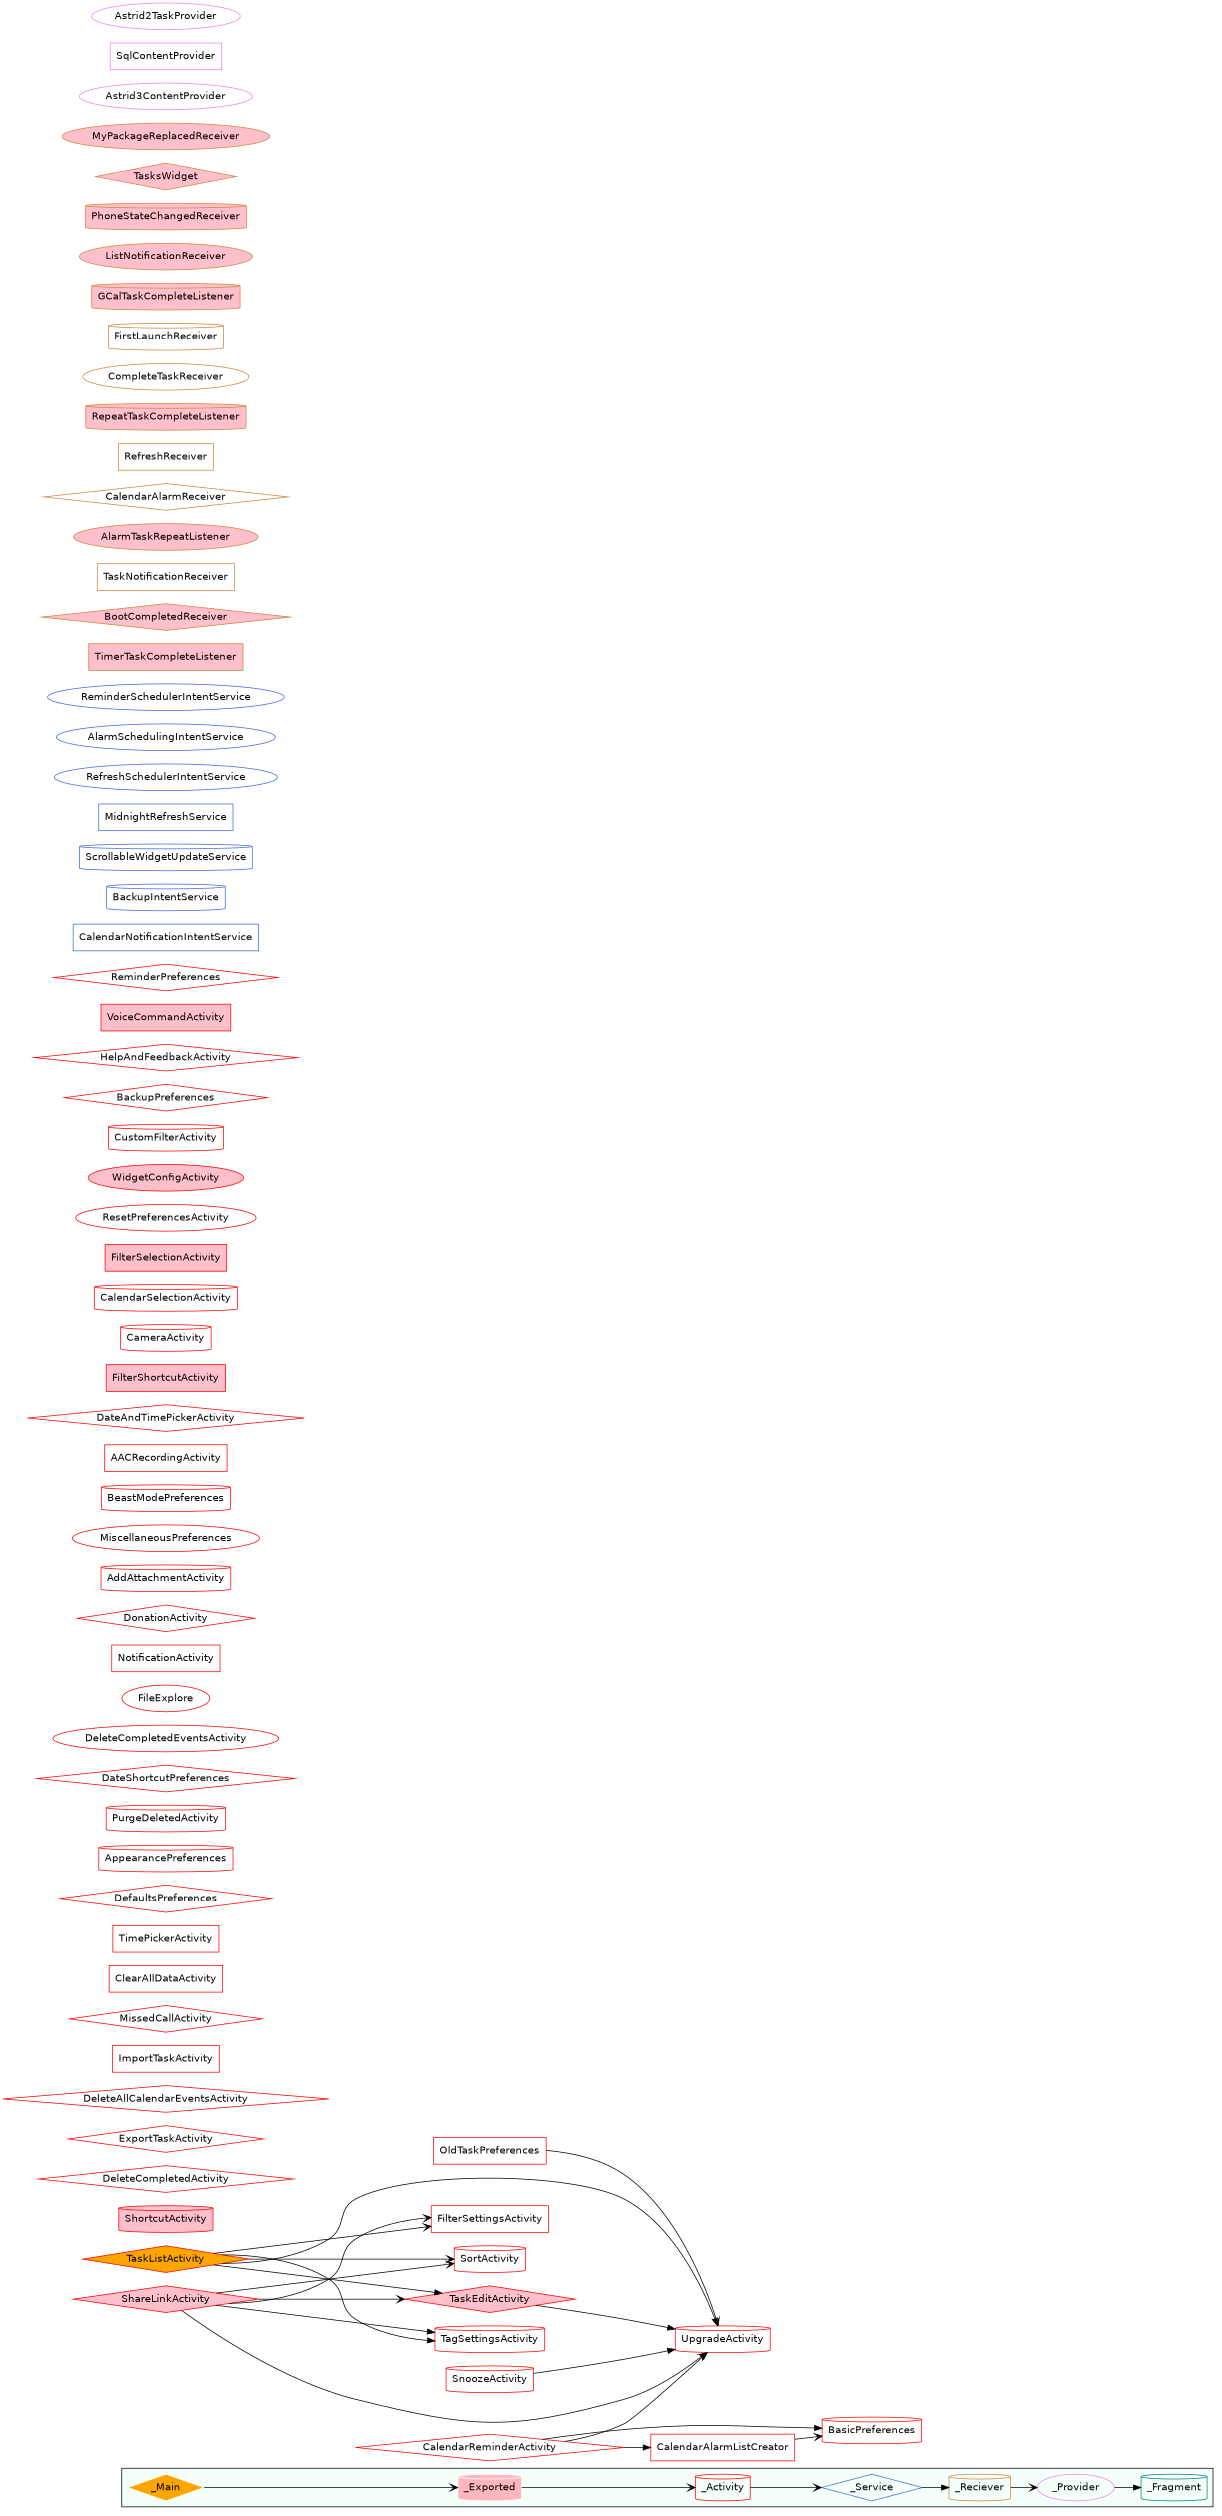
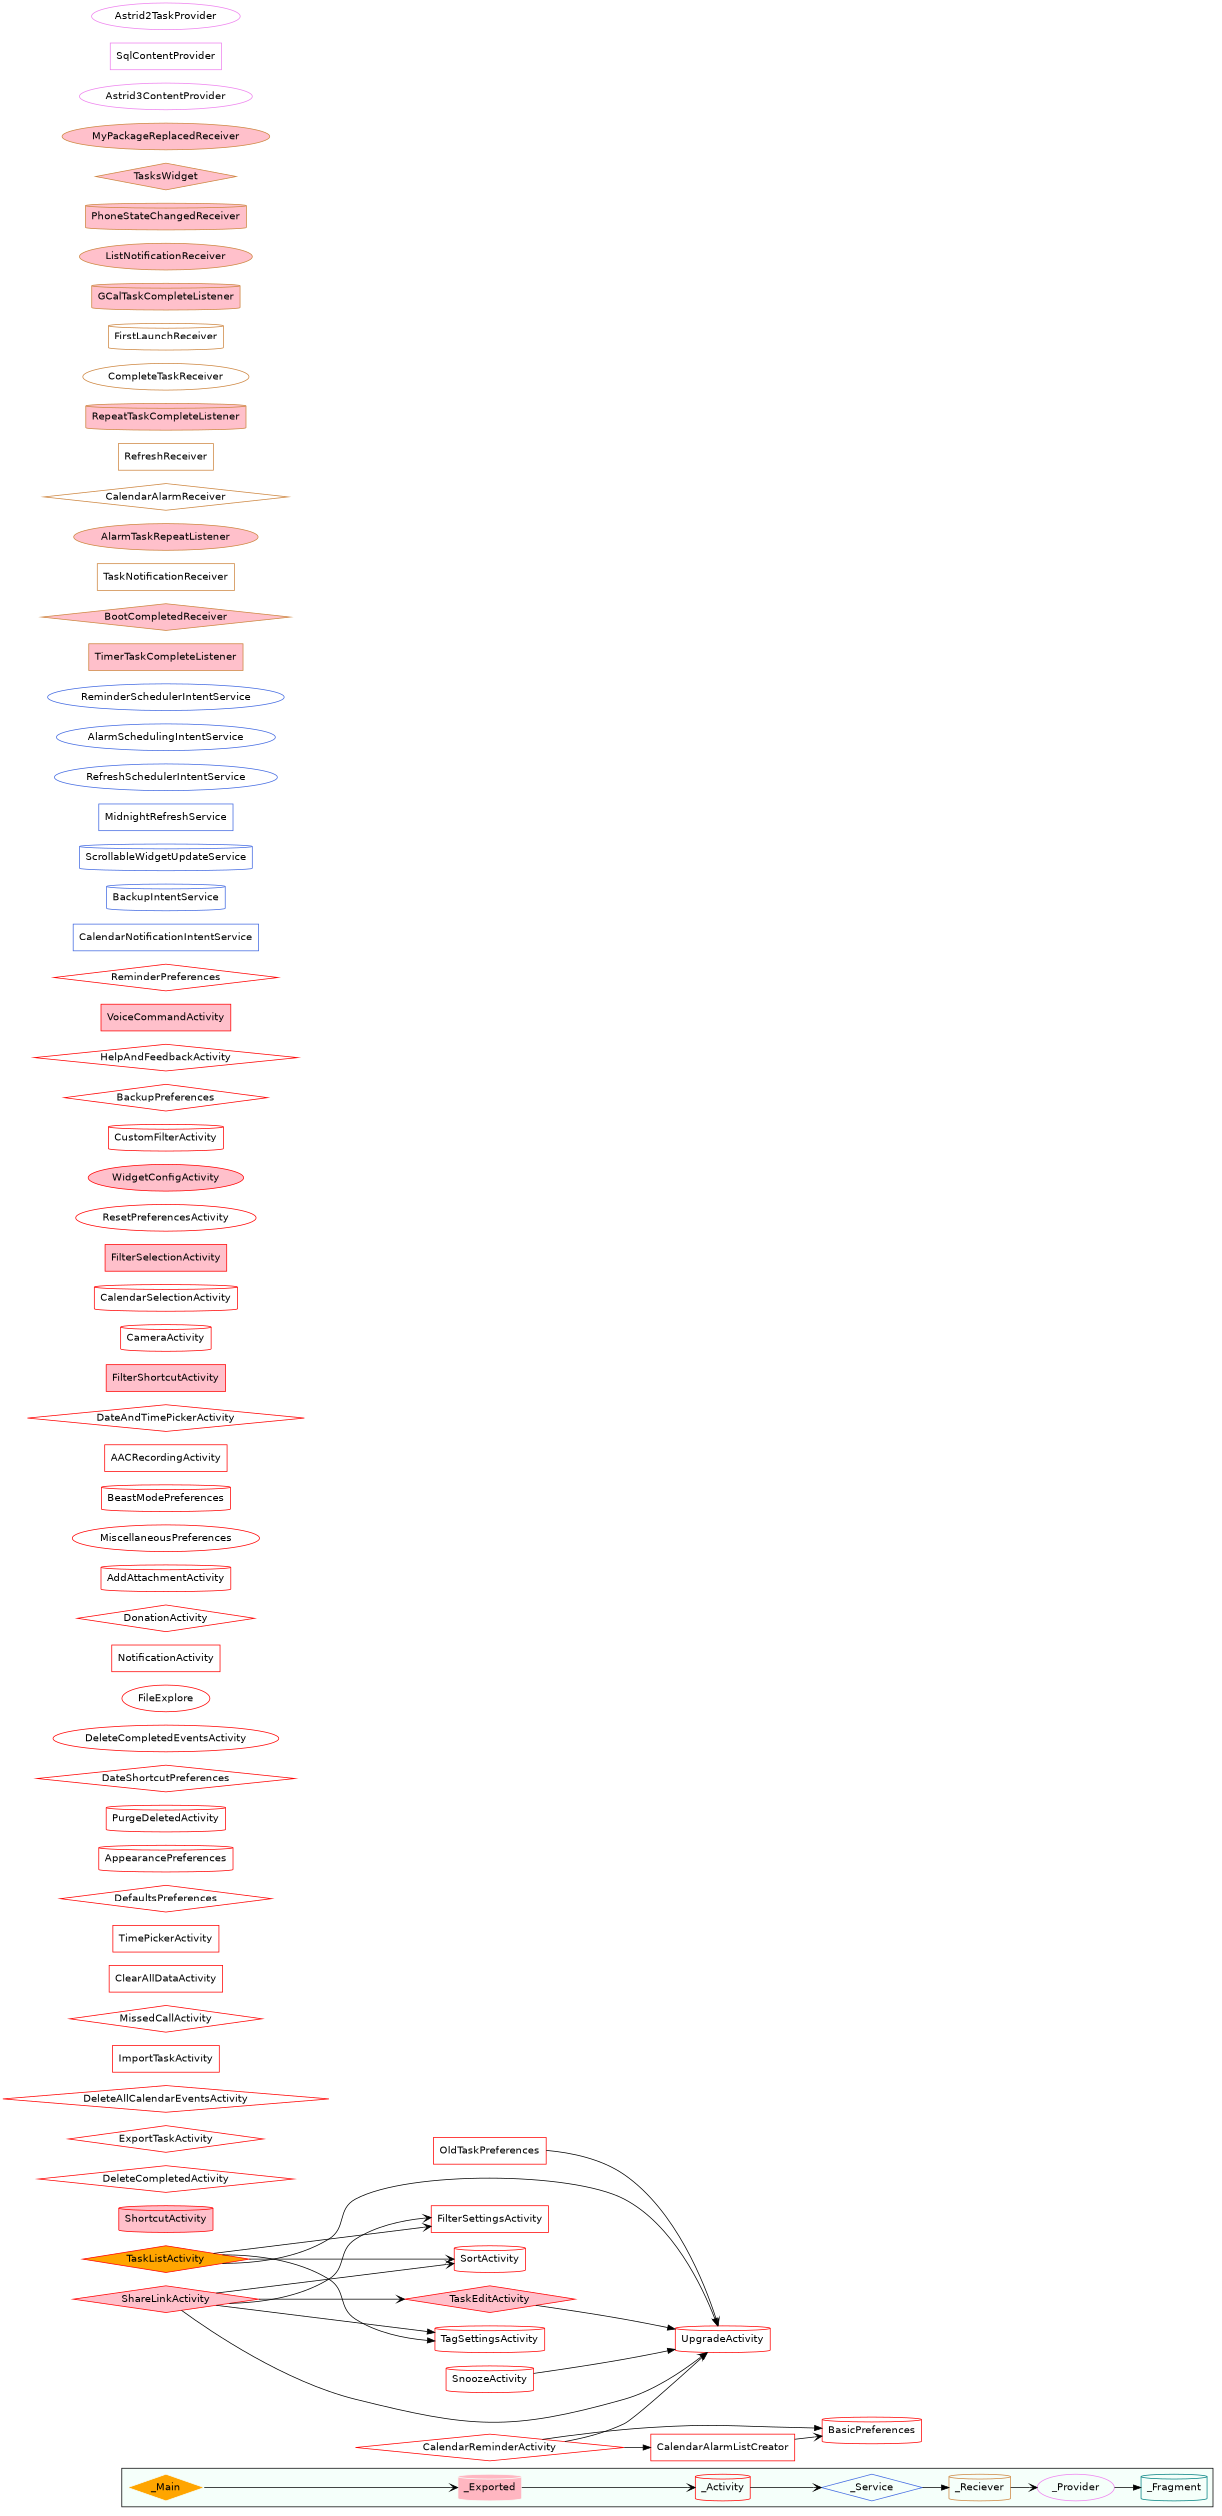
(307, 2276) -> none
